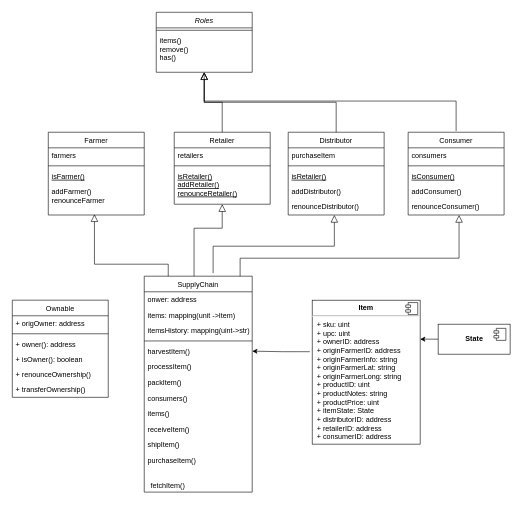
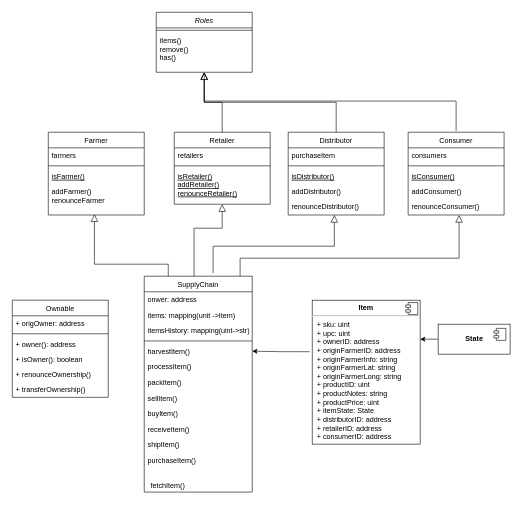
(313, 176) -> (319, 176)
(170, 398) -> (166, 398)
(161, 414) -> (166, 414)
